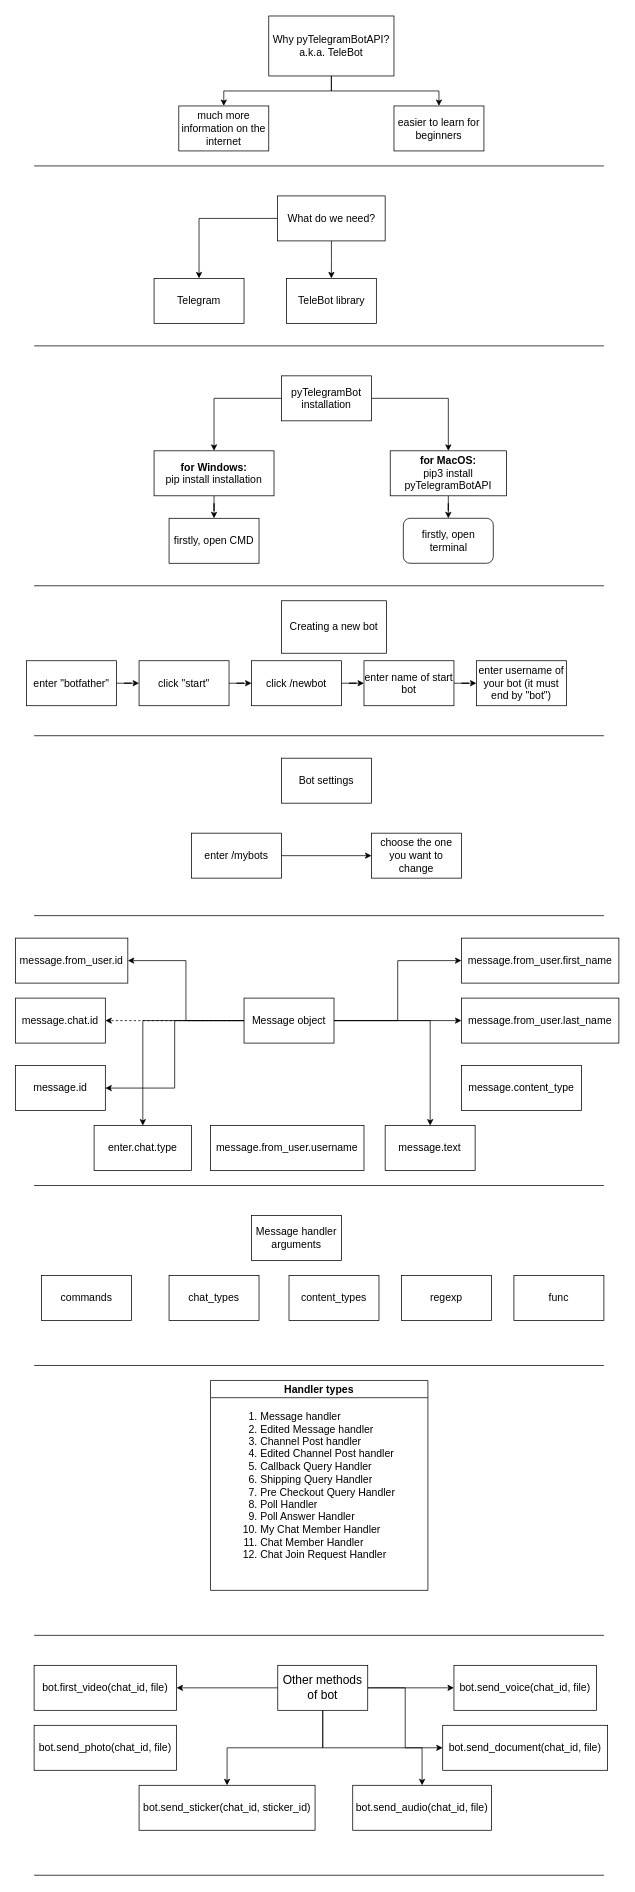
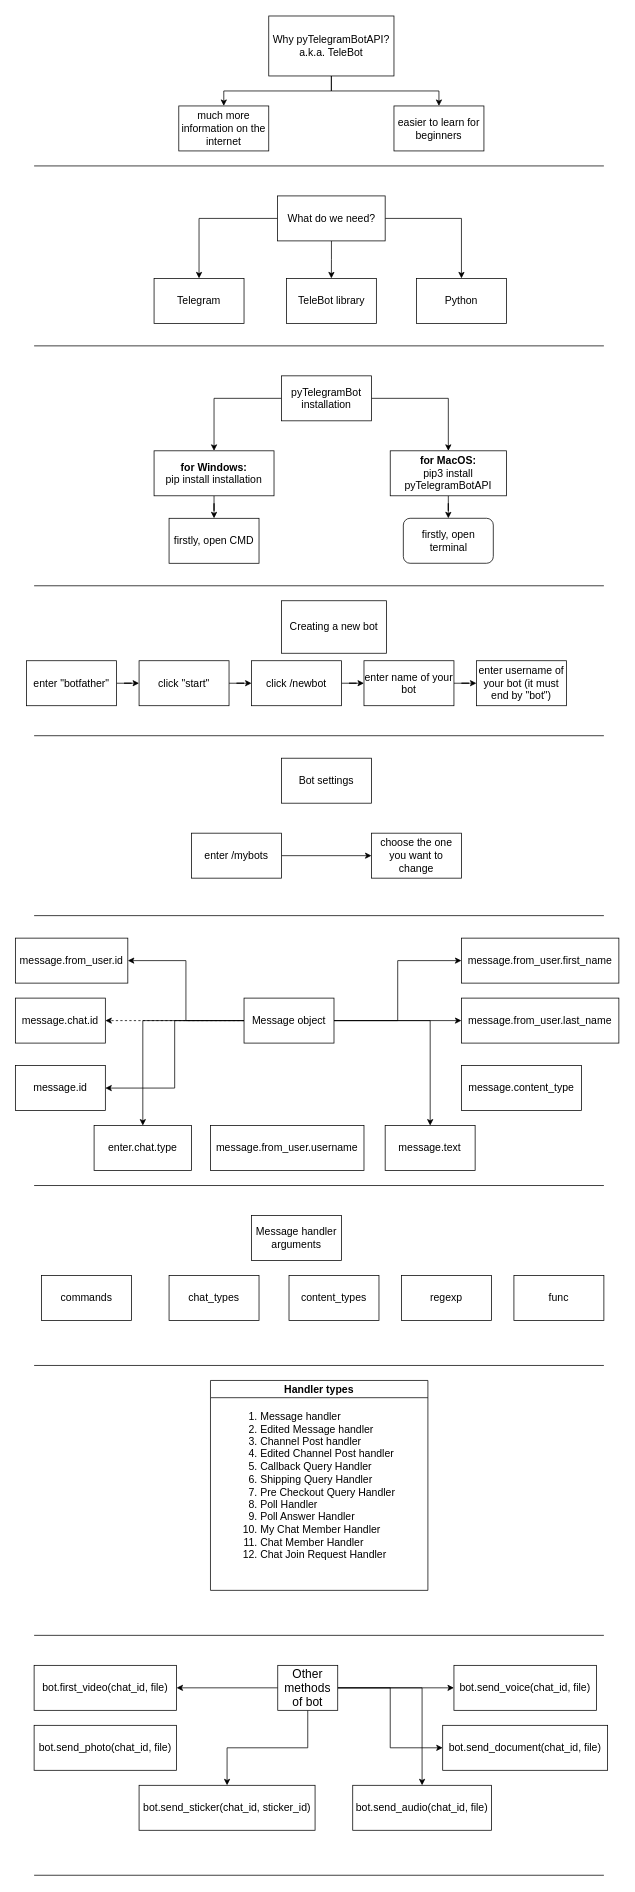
none -> (451, 218)
none -> (462, 300)
(409, 683) -> (409, 683)
(323, 1688) -> (308, 1688)
